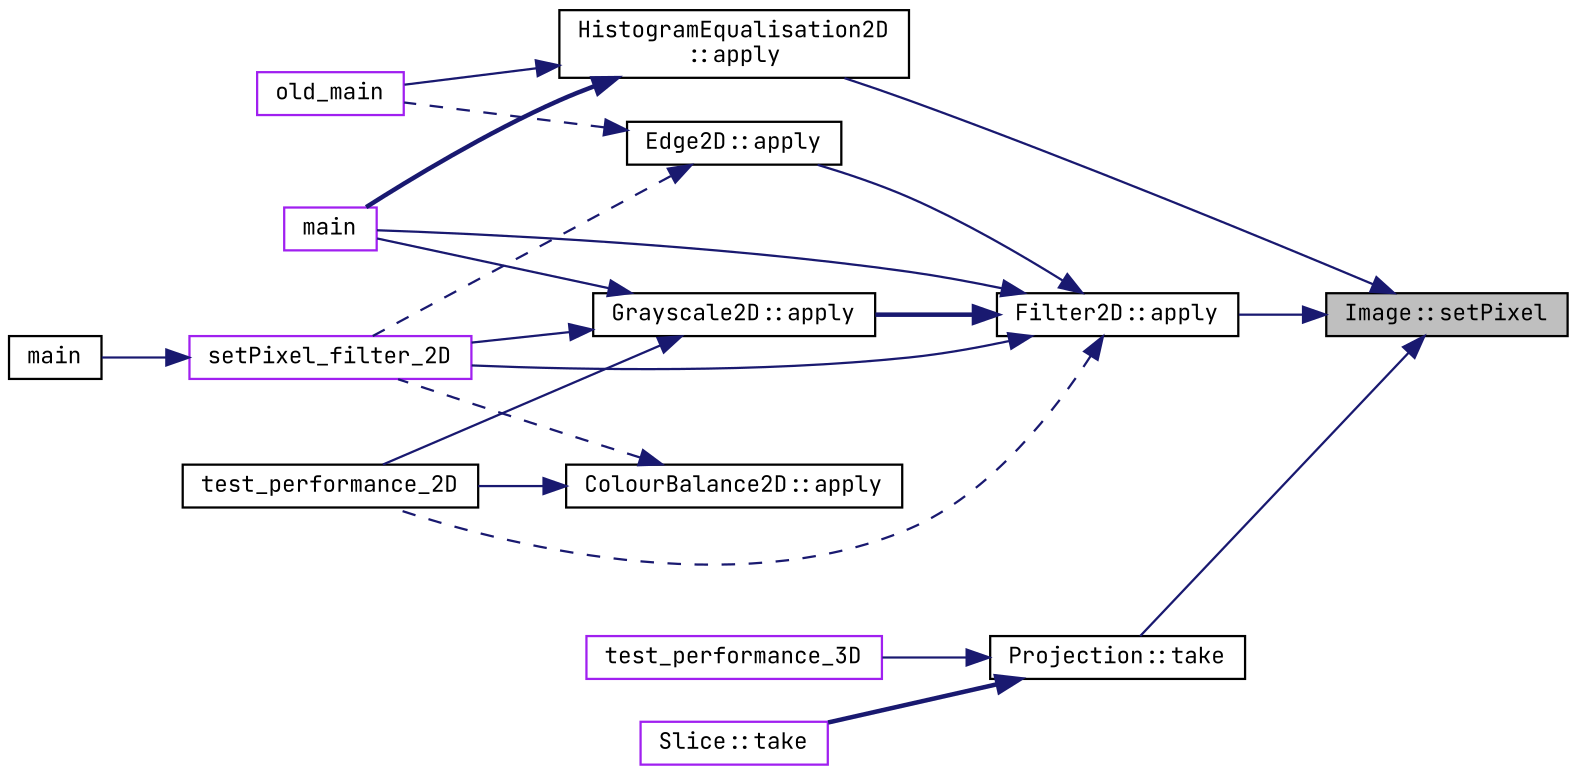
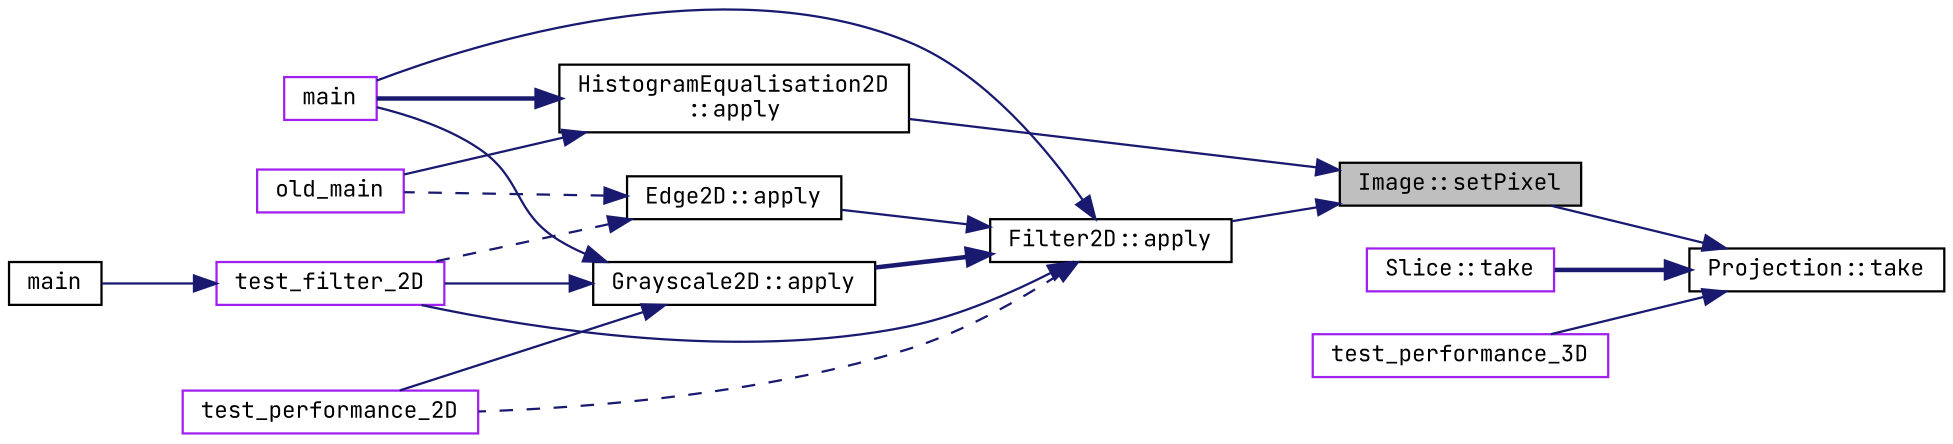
(330, 358) -> (330, 283)
(330, 486) -> (330, 412)
(734, 486) -> none
(1274, 494) -> (1627, 224)
